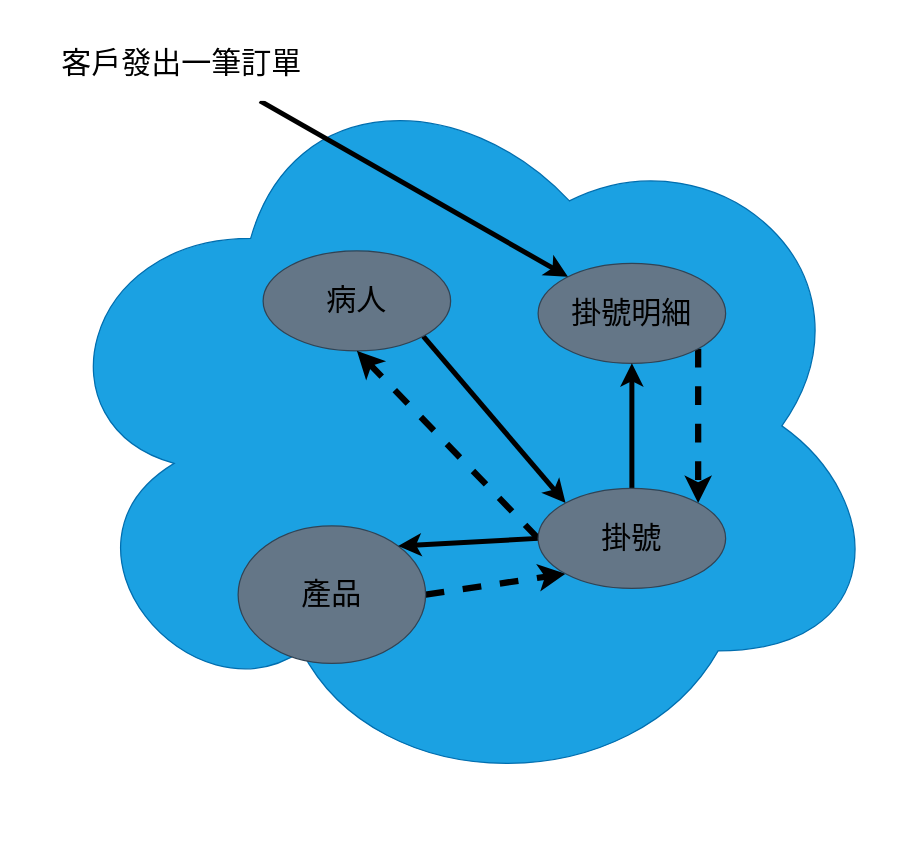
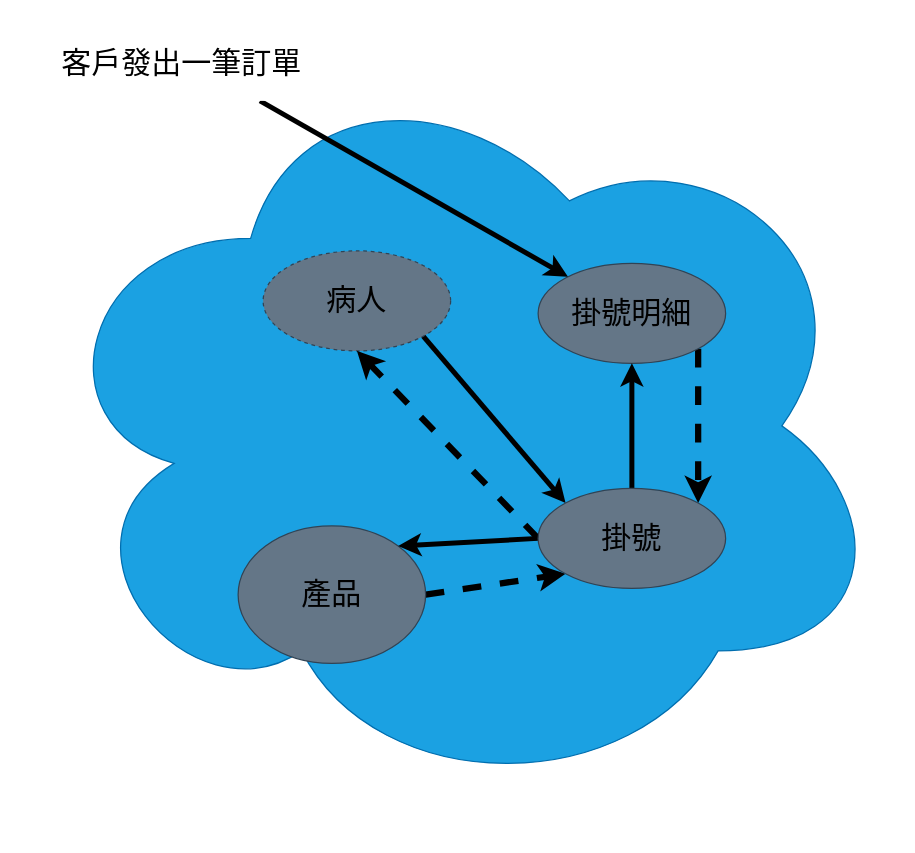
(357, 301) -> (357, 301)
